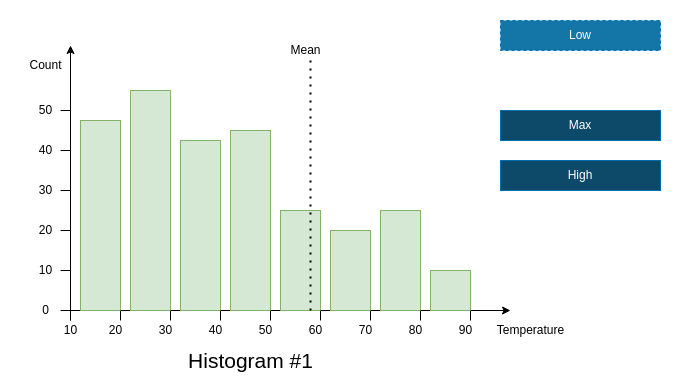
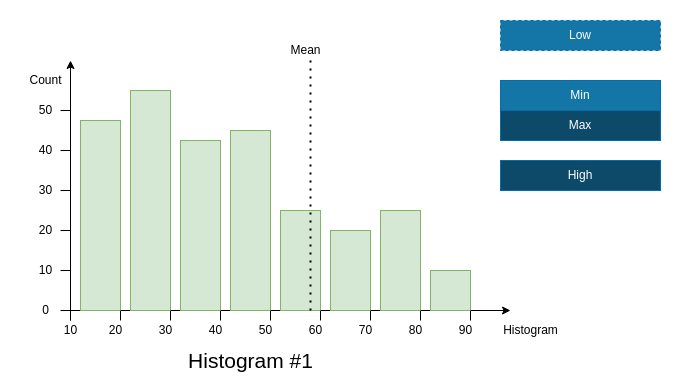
(46, 66) -> (46, 81)
none -> (581, 96)
(531, 331) -> (531, 331)
